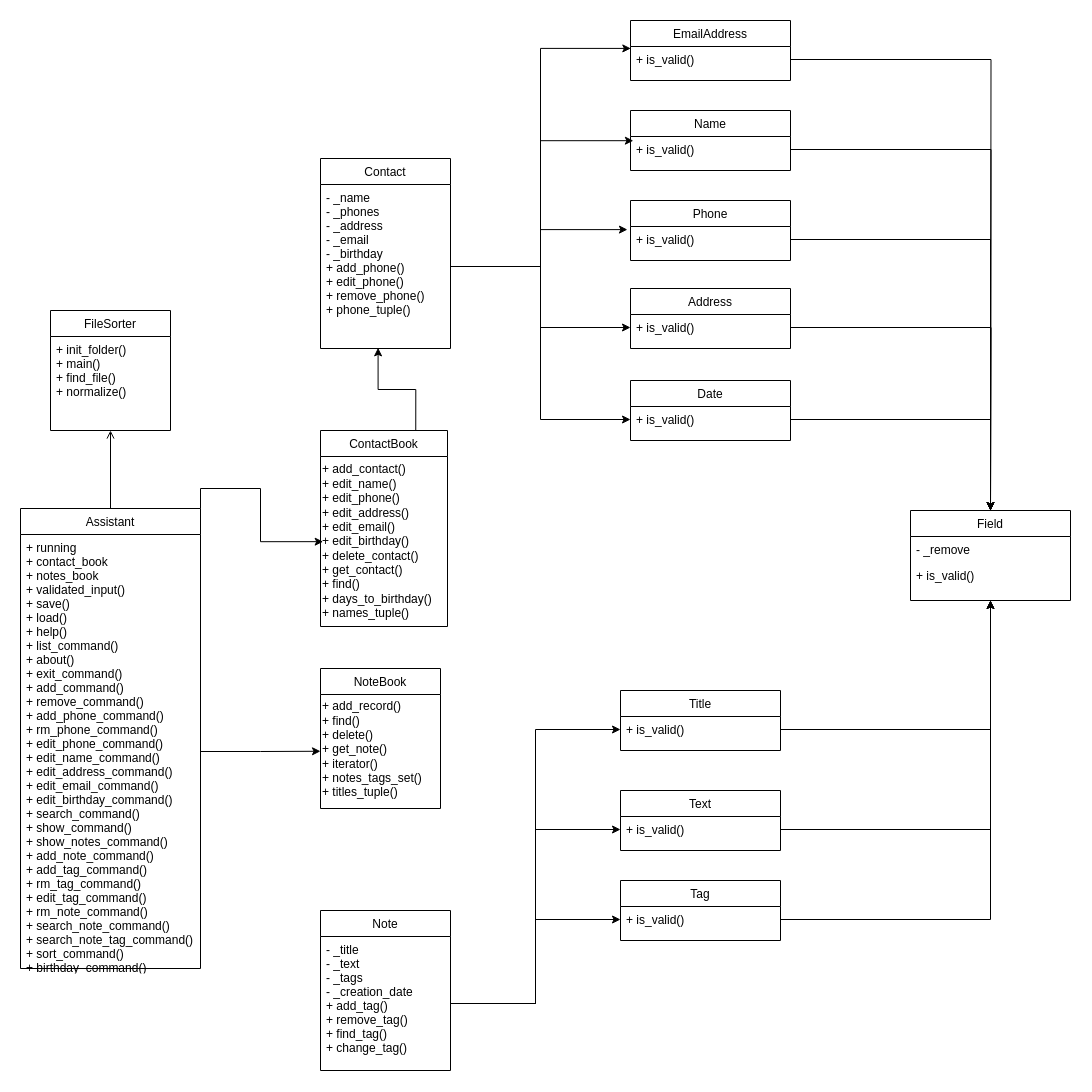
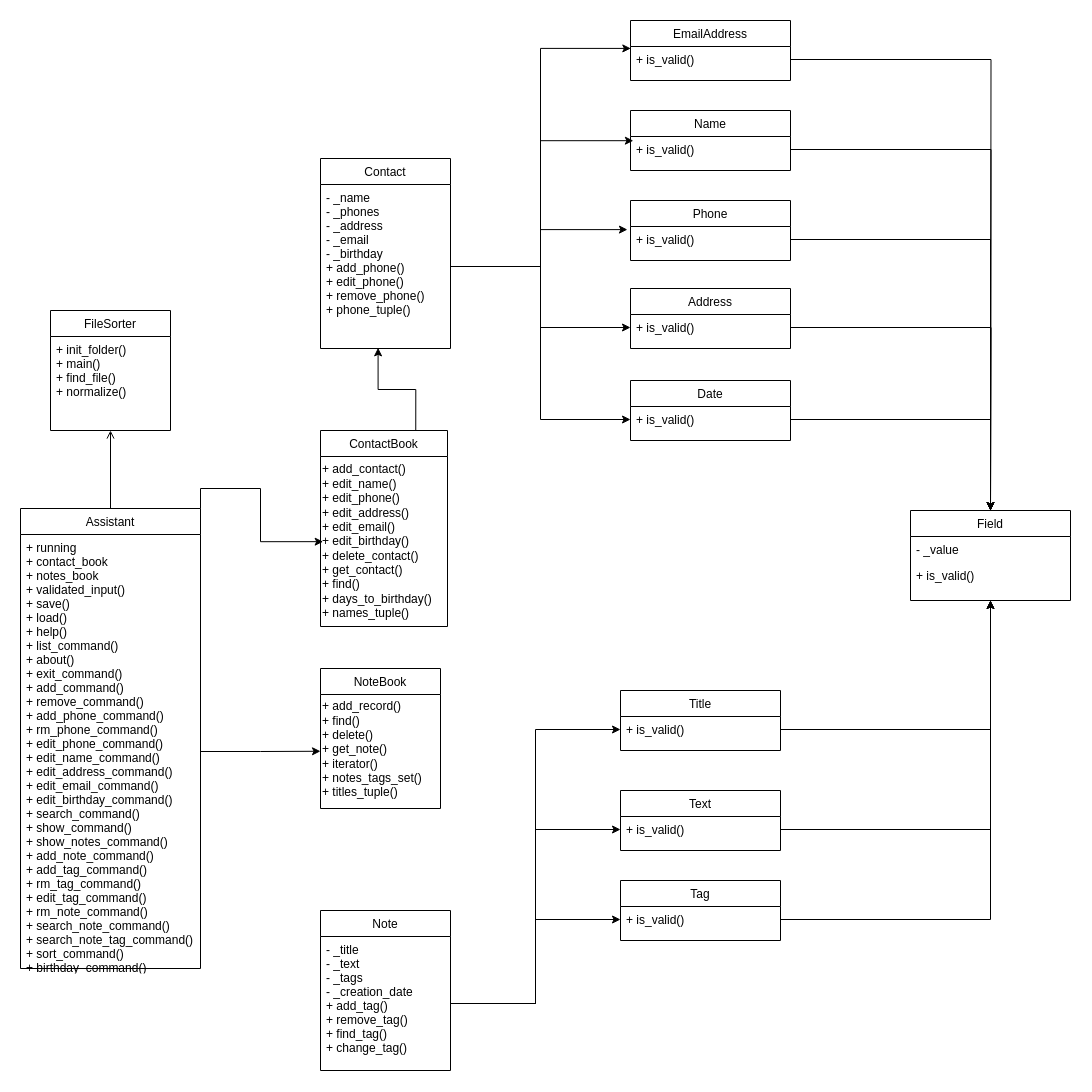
(945, 550) -> (940, 550)
